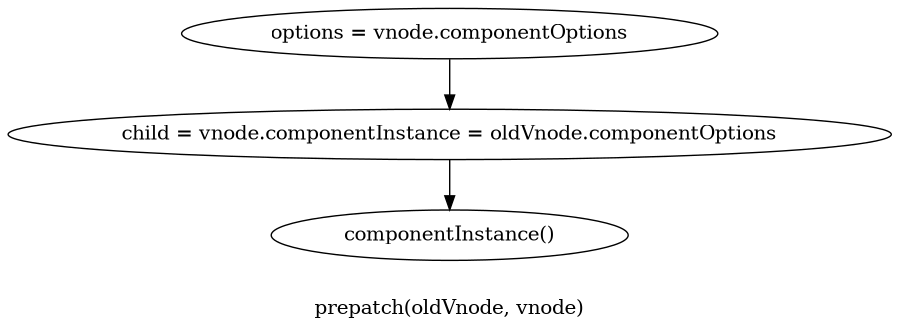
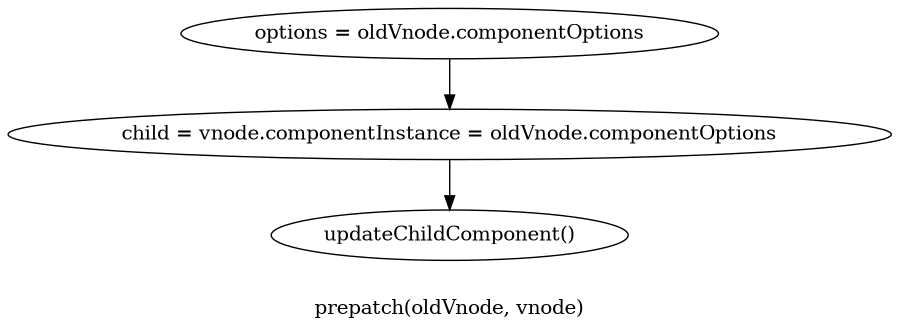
(450, 34) -> (450, 34)
(450, 235) -> (450, 235)
